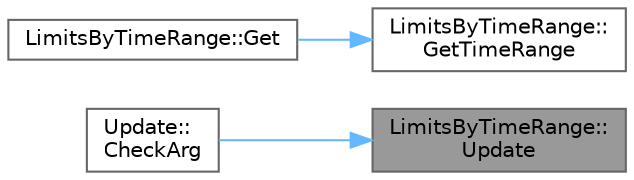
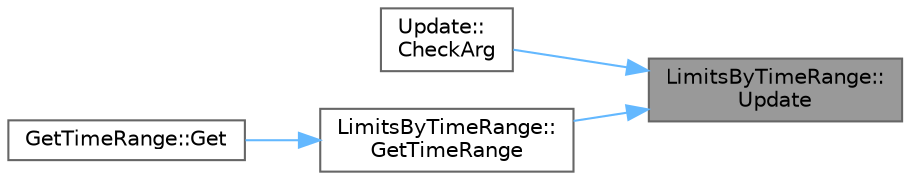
(153, 40) -> (127, 140)
none -> (600, 117)
